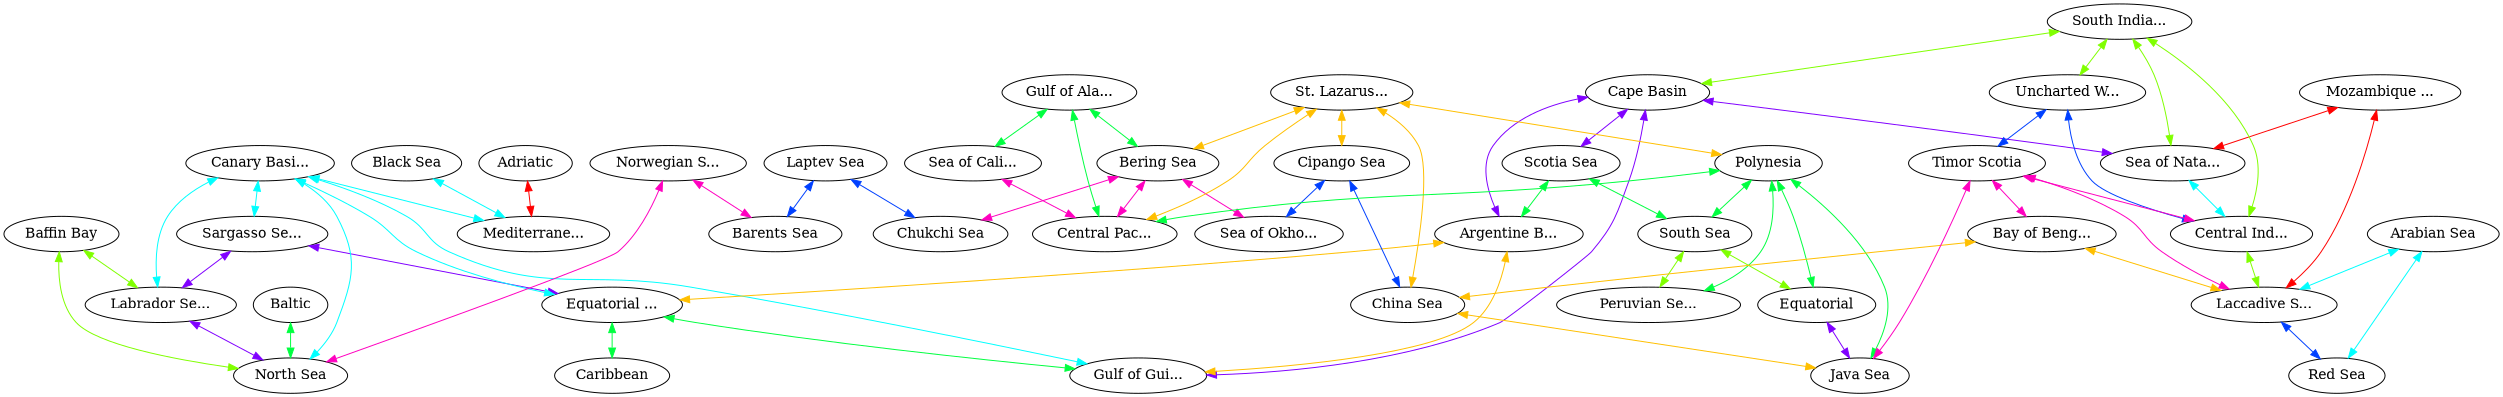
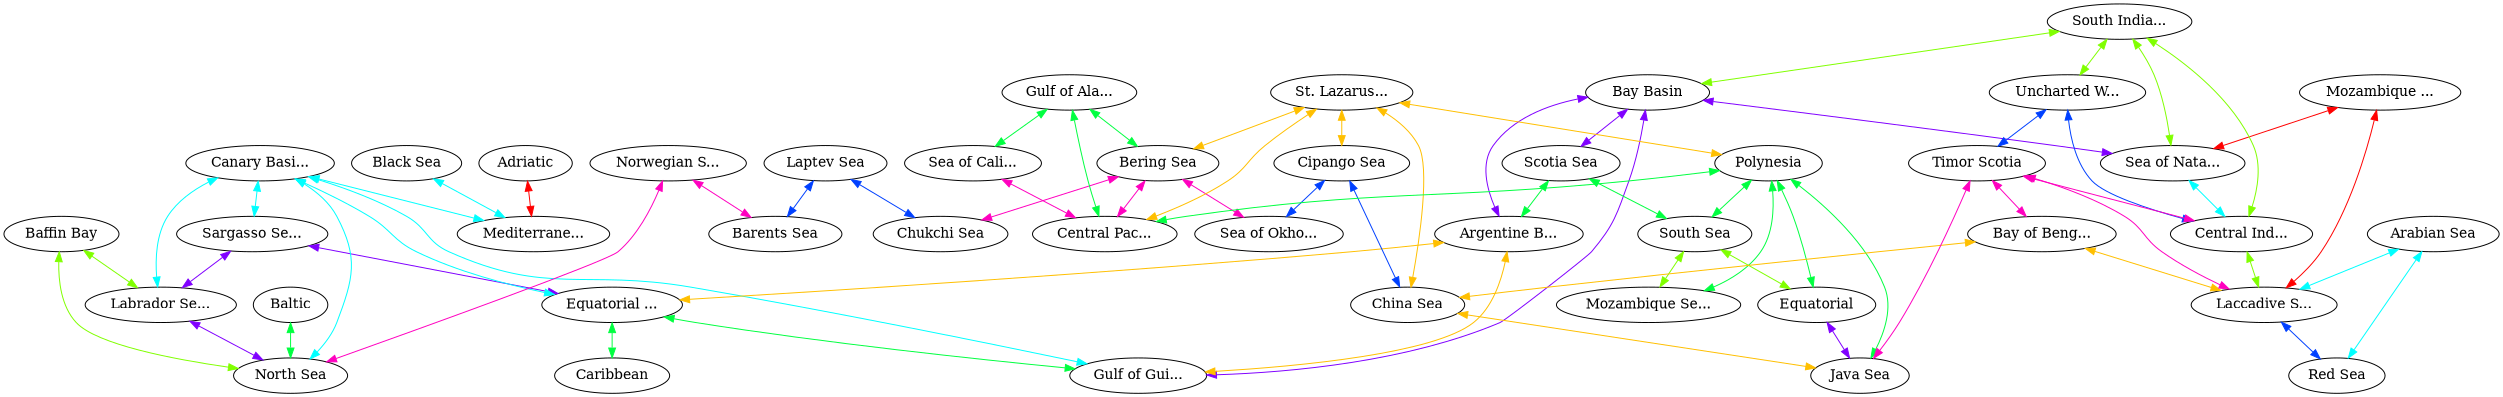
(1648, 92) -> (1648, 92)
(1649, 305) -> (1649, 305)
